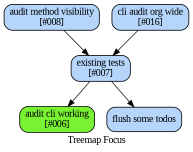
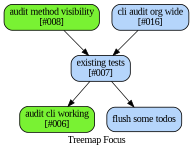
(52, 17) -> (52, 17)
